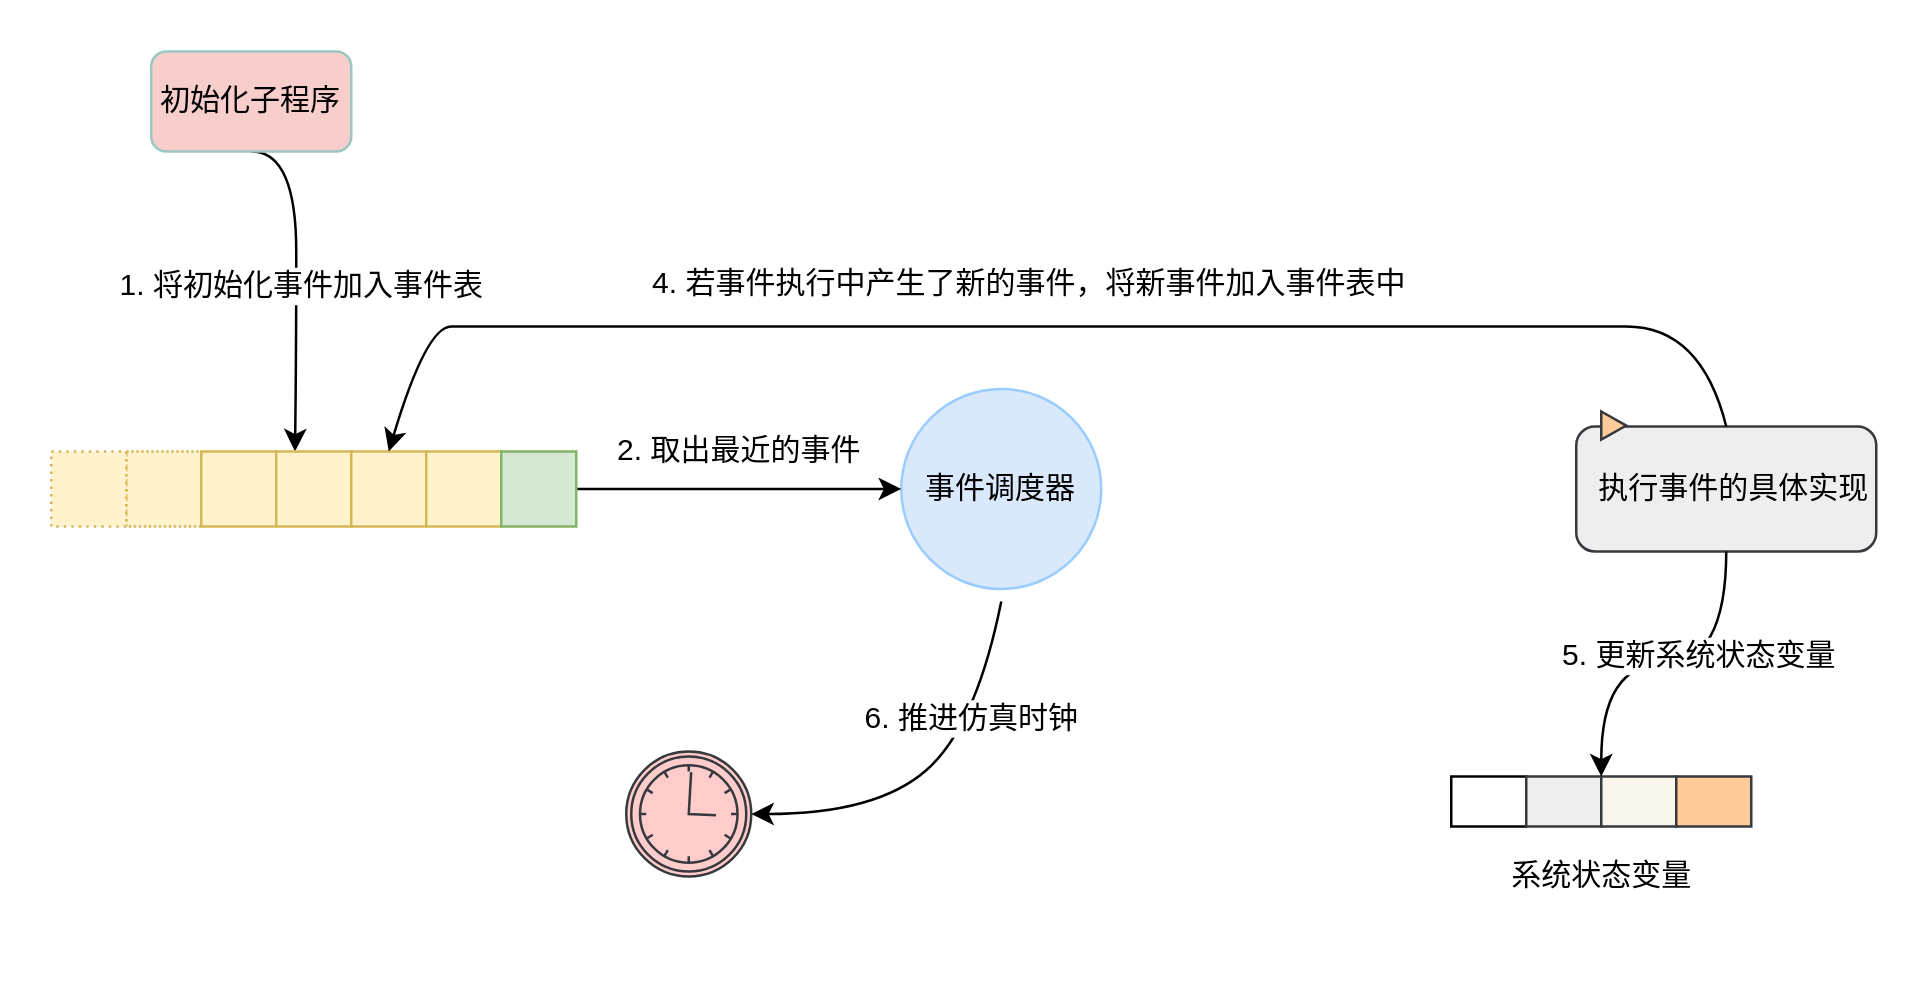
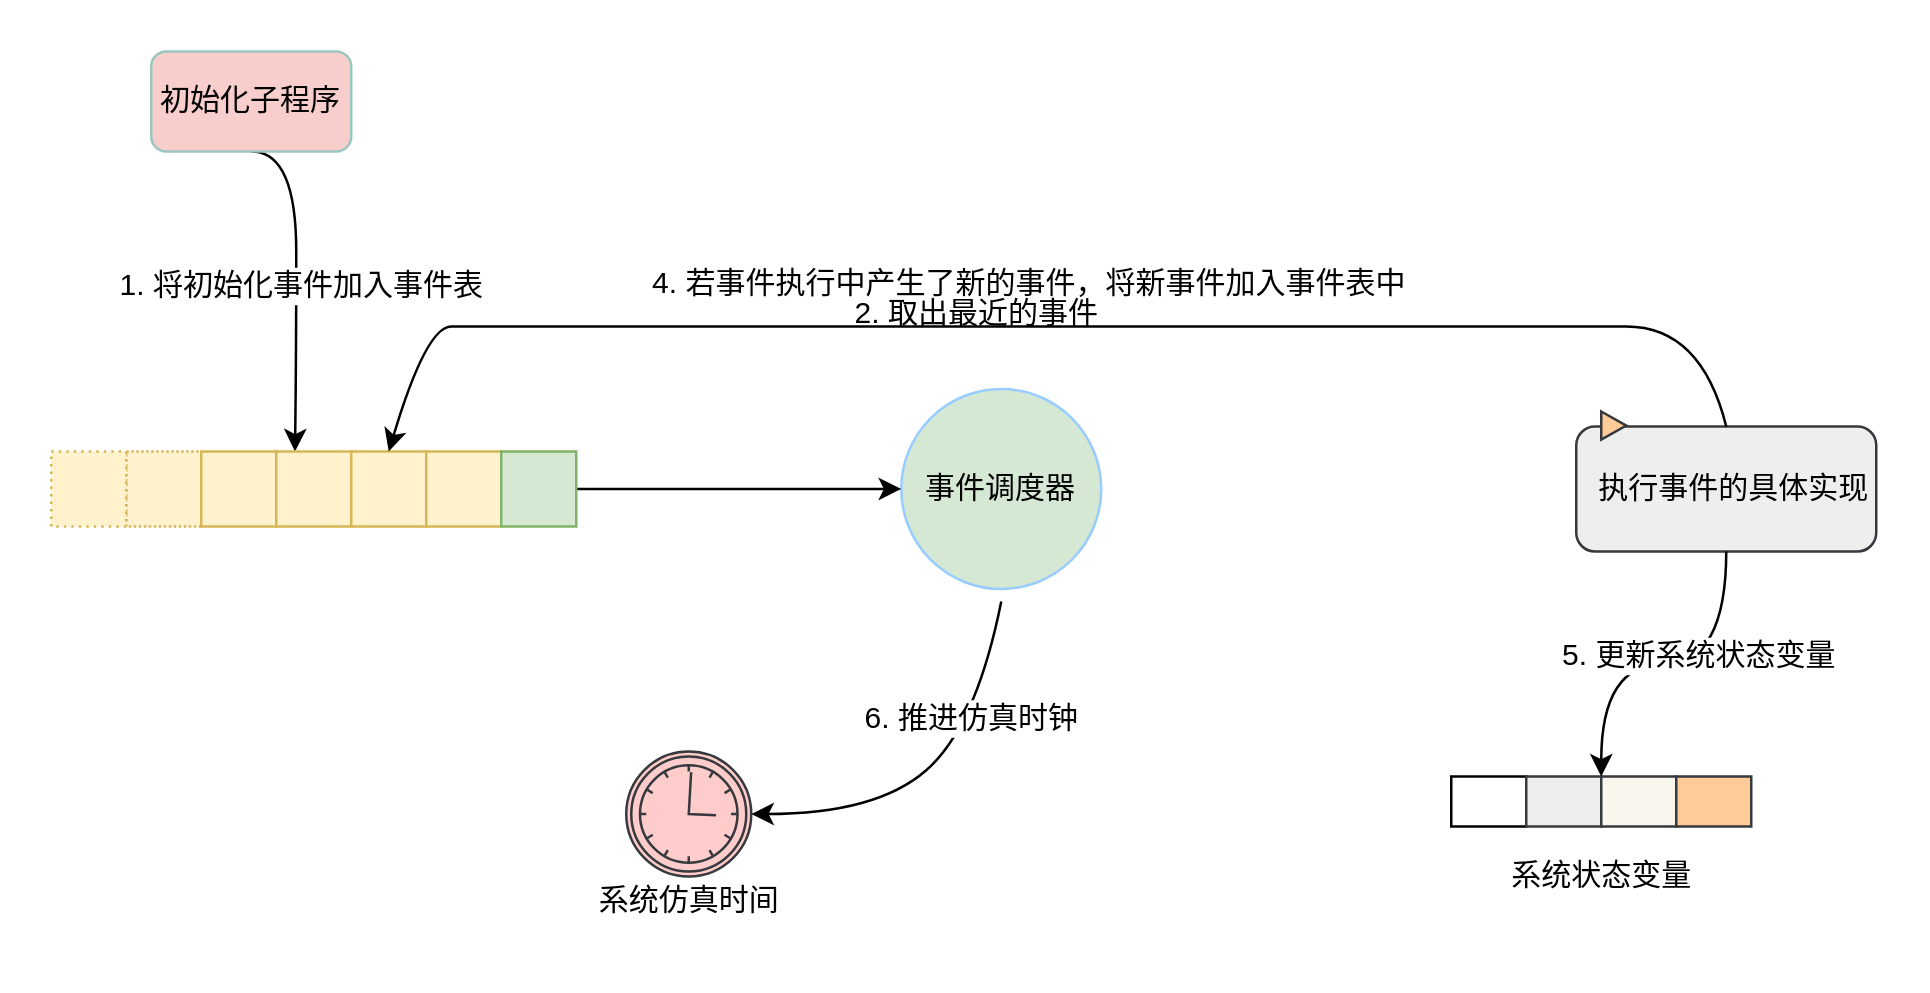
(739, 451) -> (976, 314)
(1001, 489) -> (1001, 489)
none -> (689, 901)
